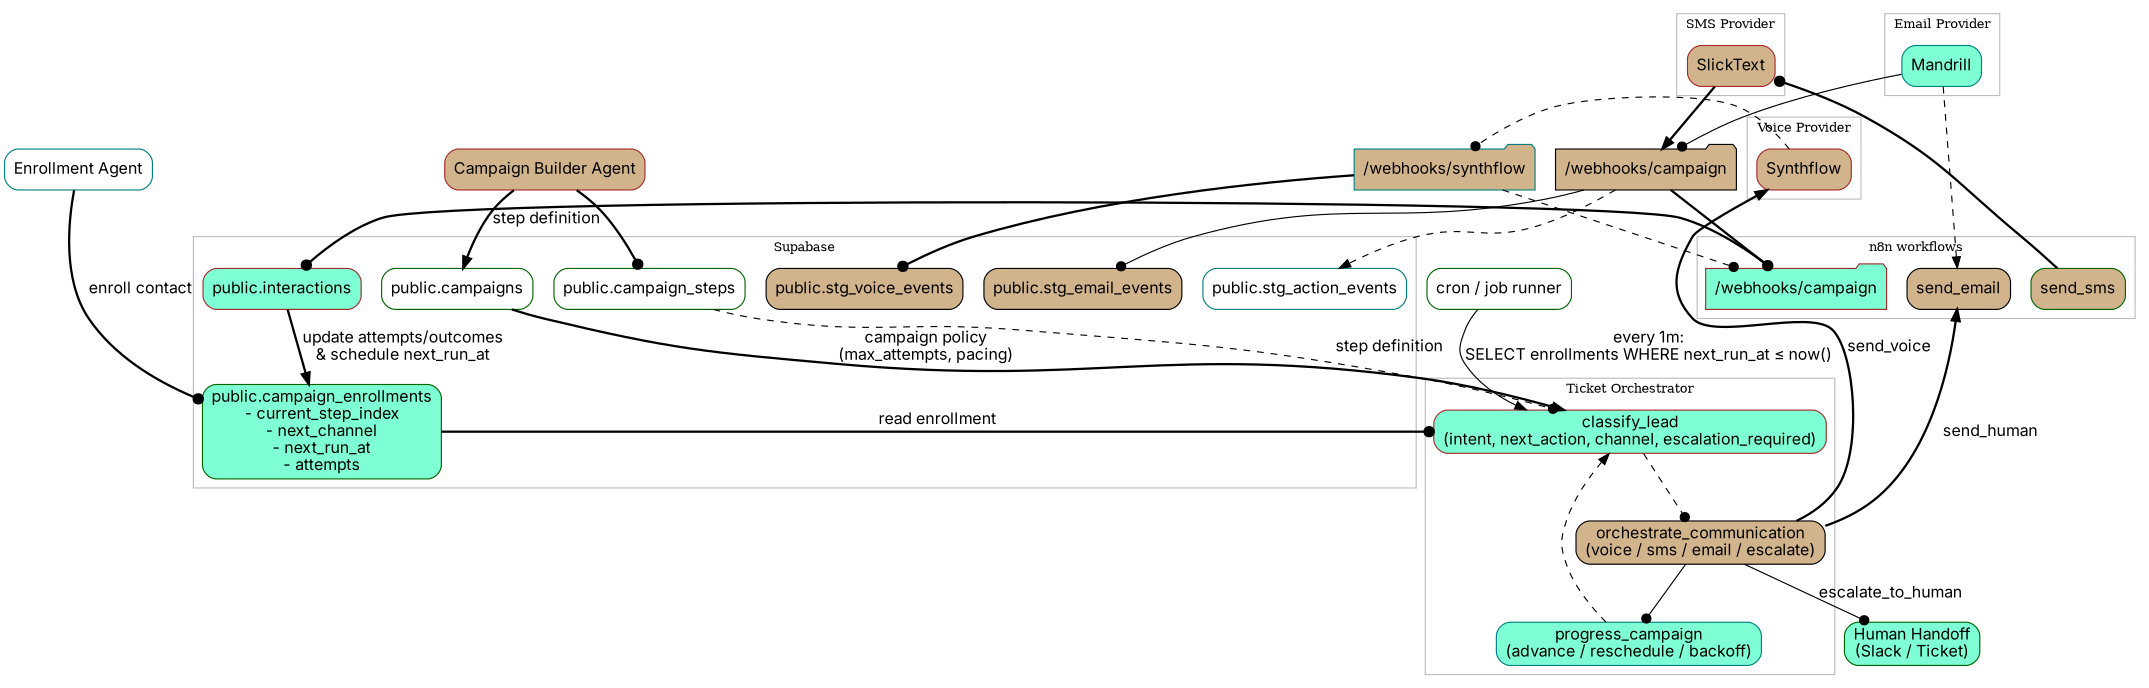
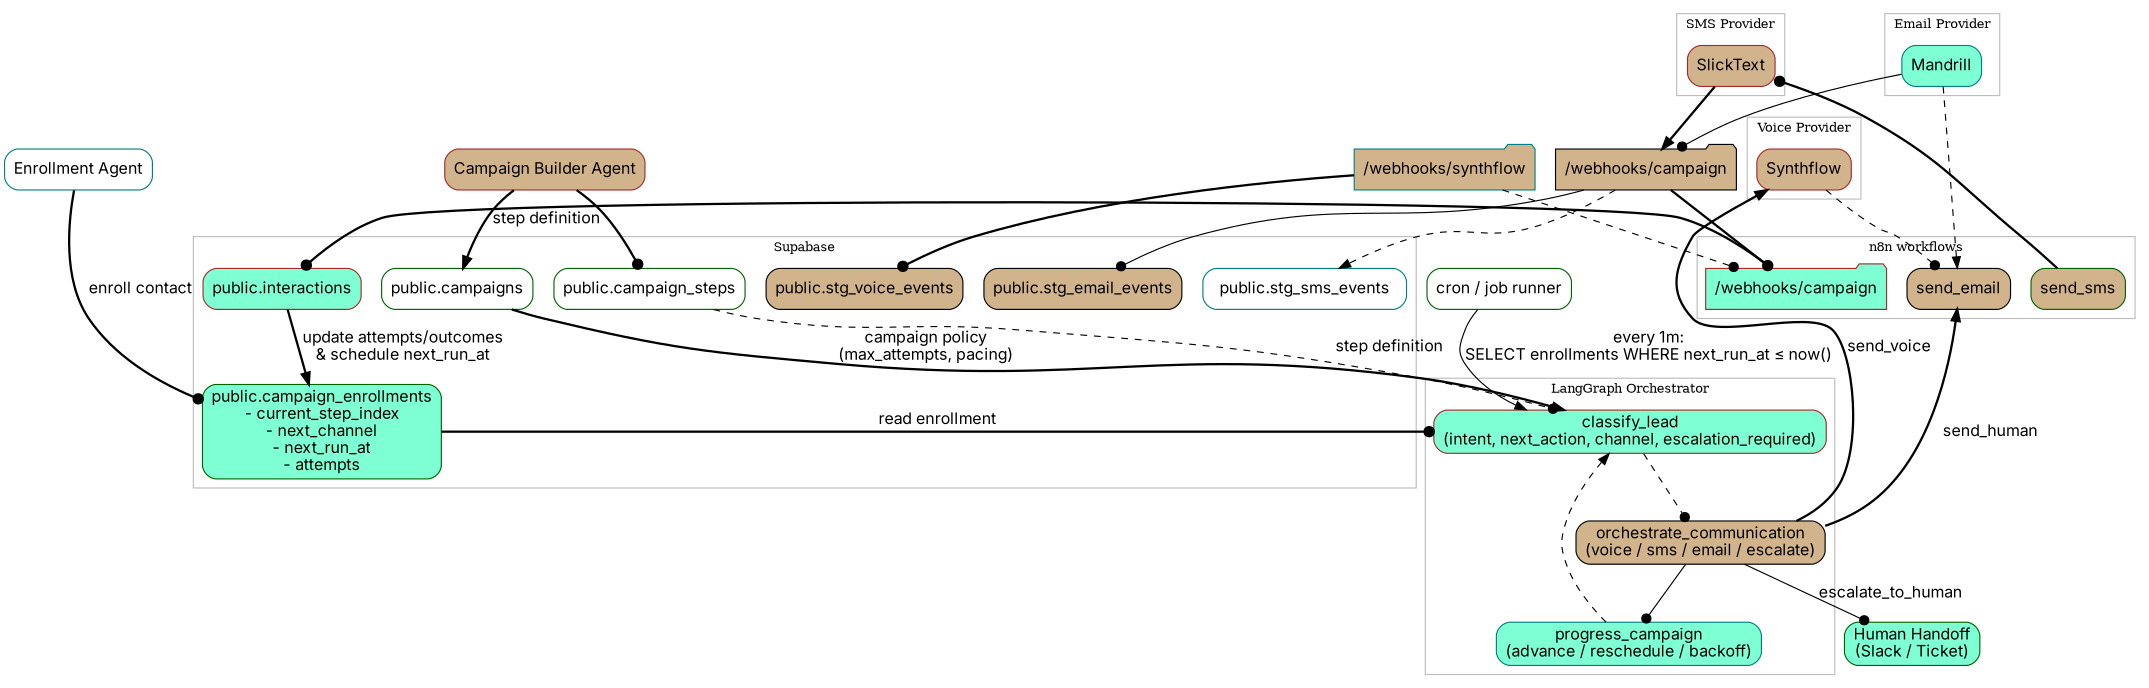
(1638, 97) -> (1878, 228)
(1305, 289) -> (1305, 289)
(1630, 390) -> (1630, 390)
